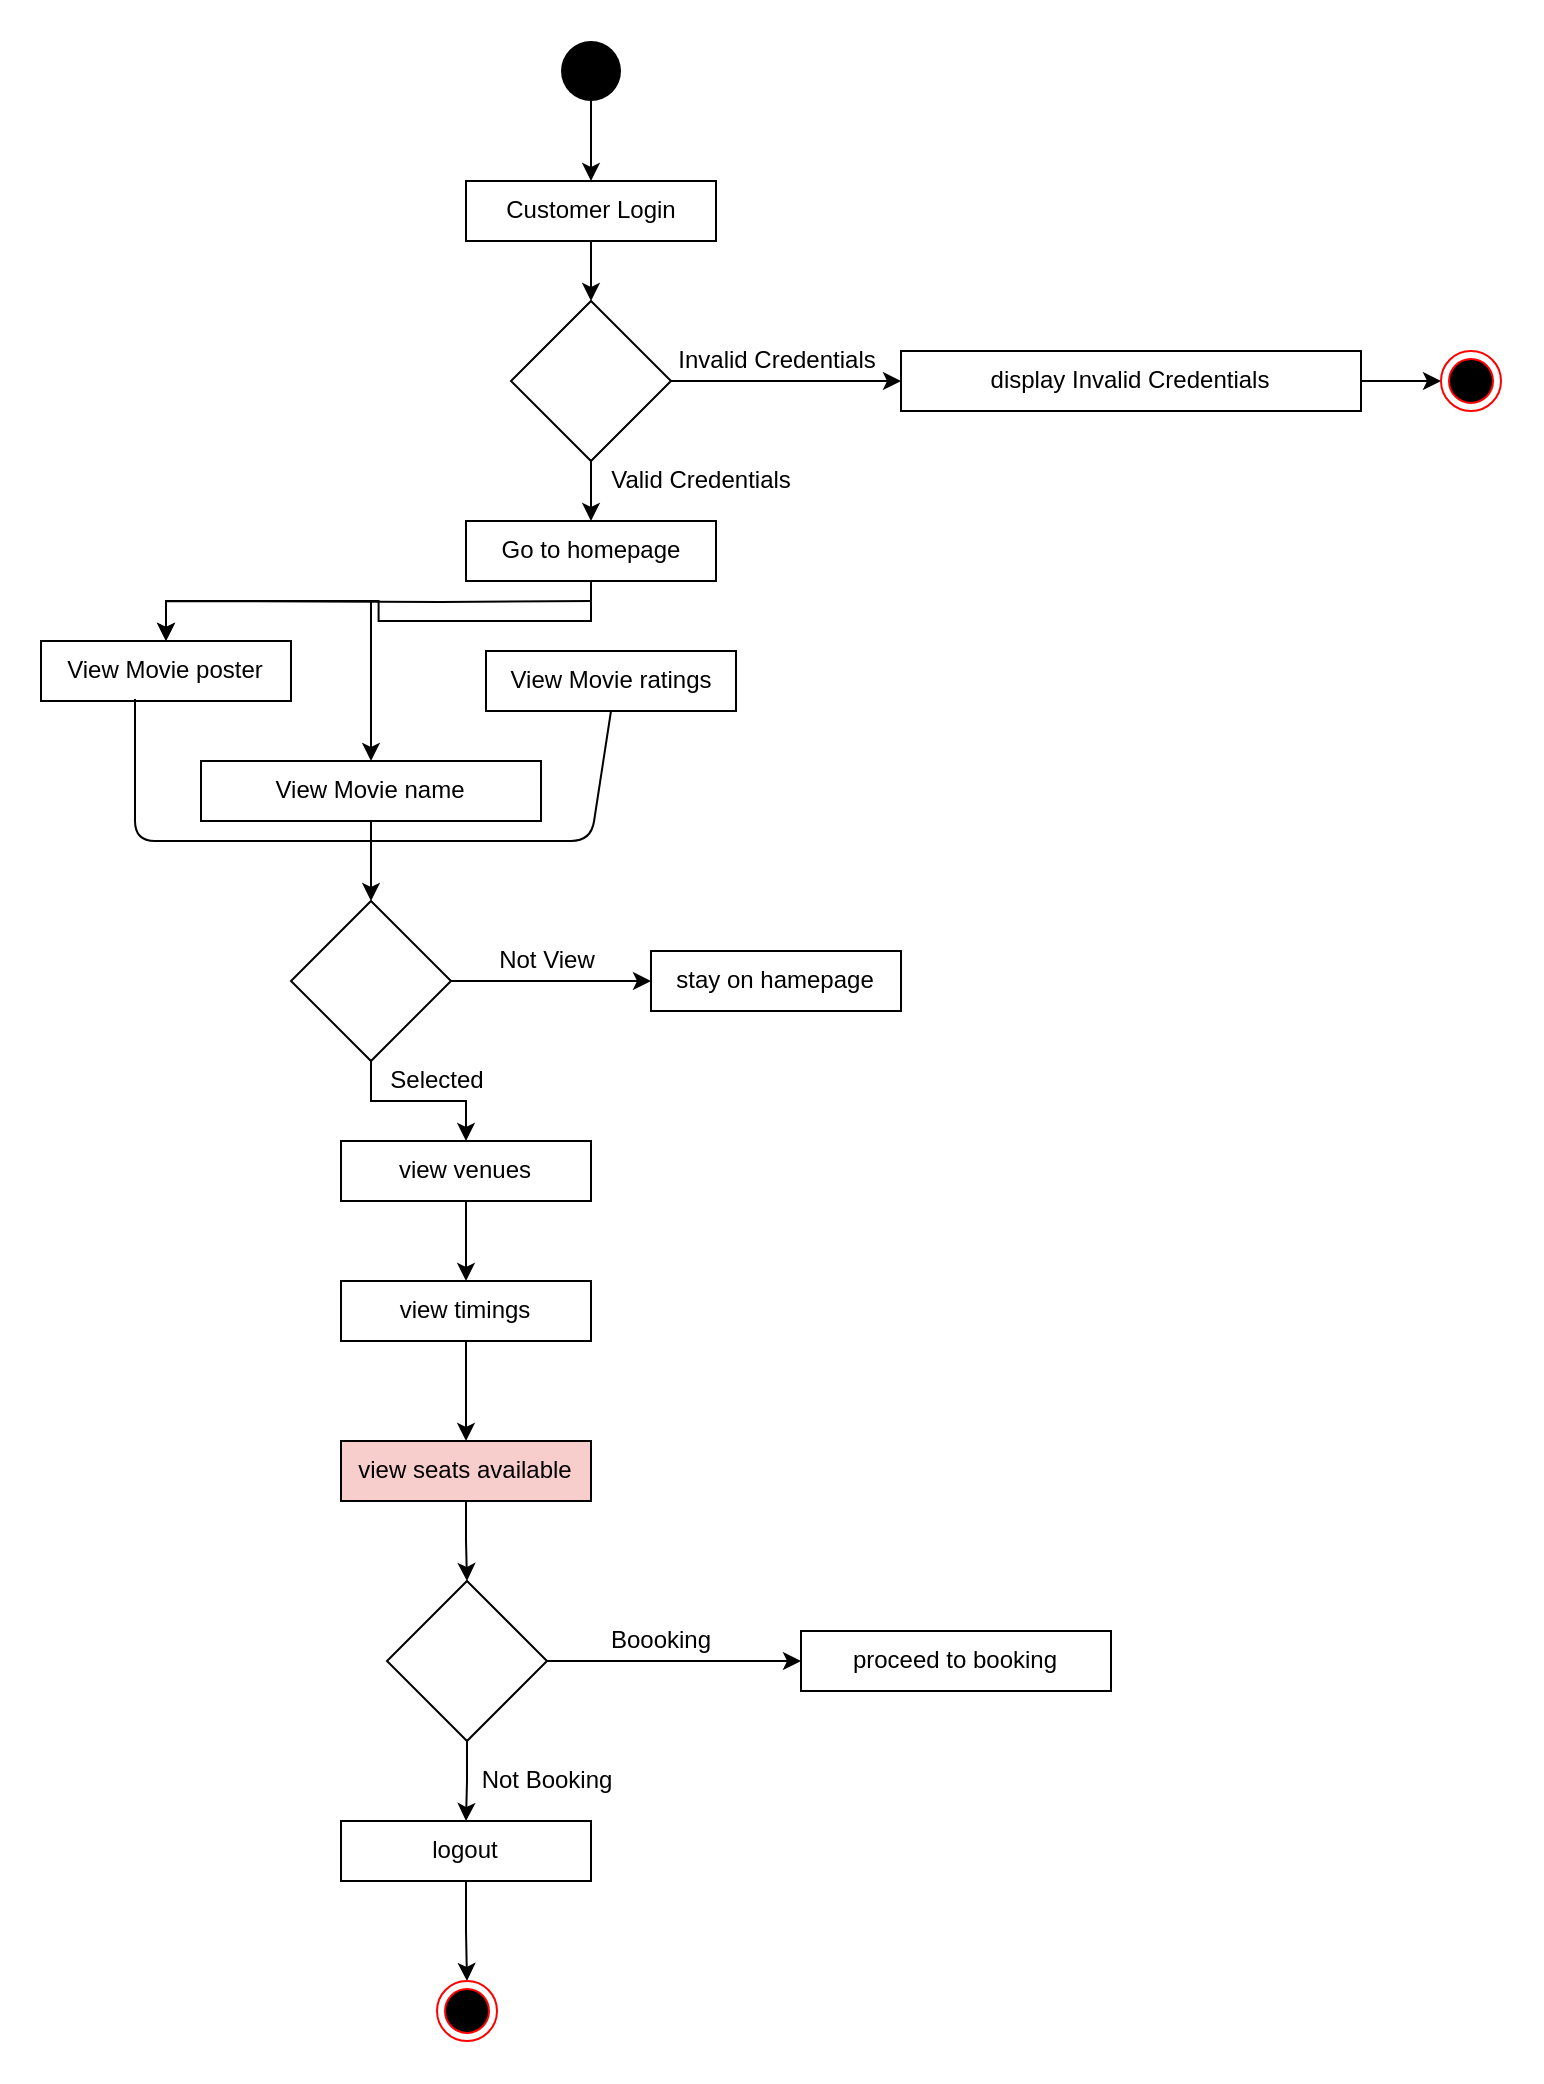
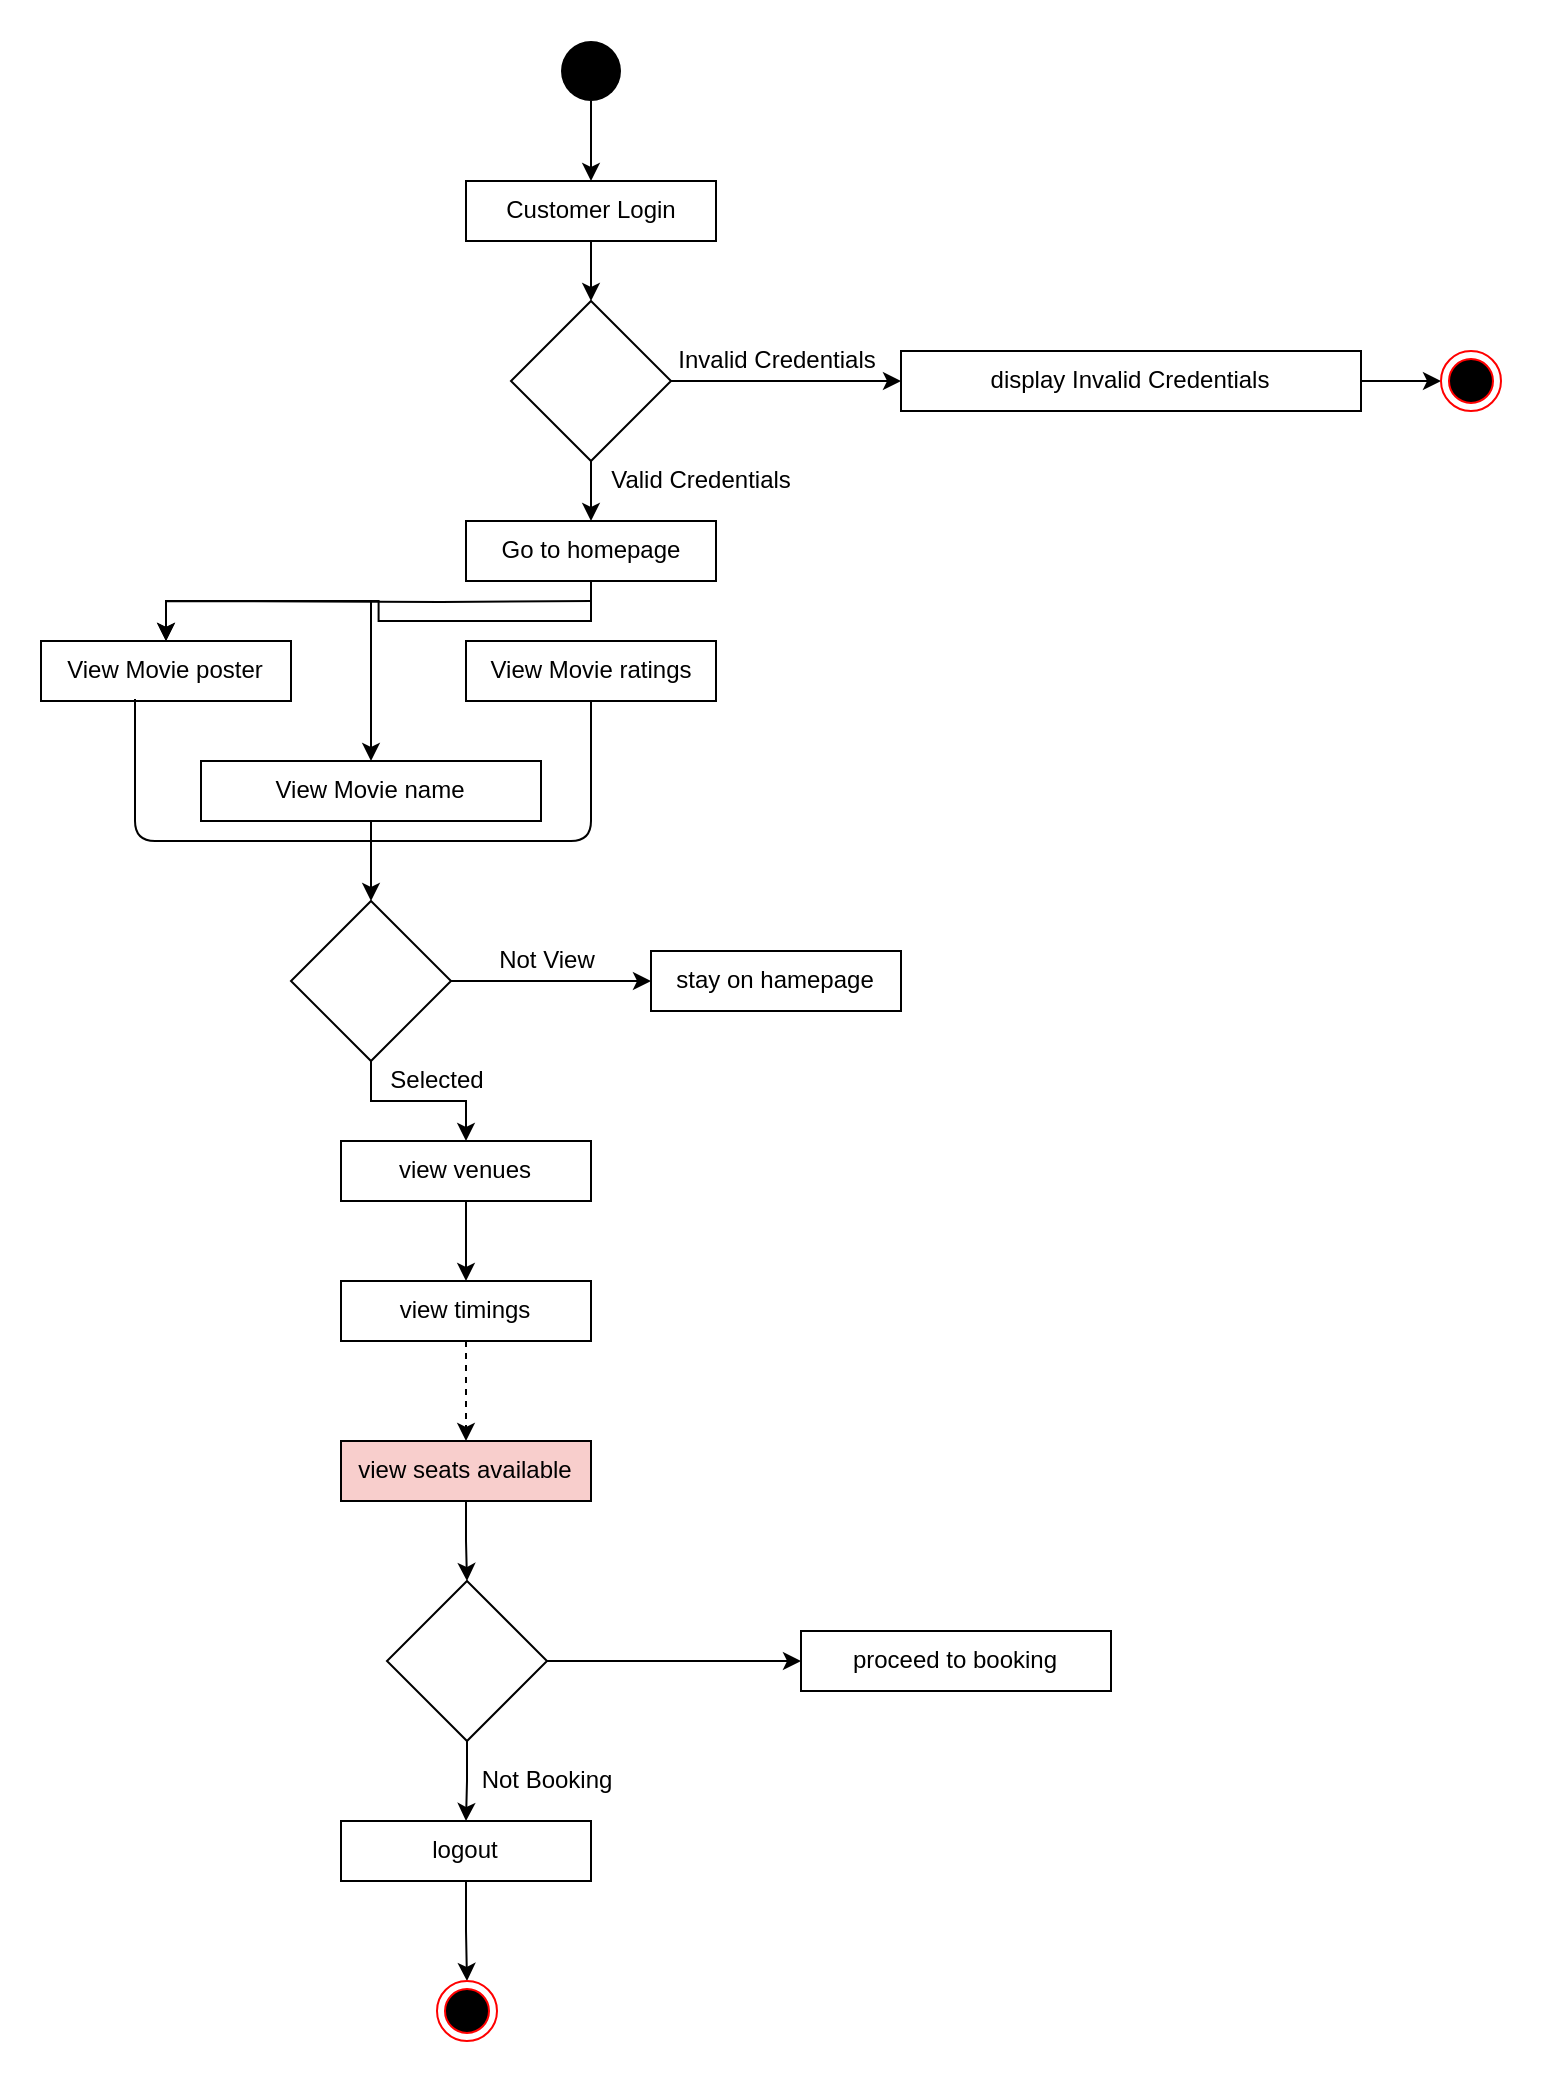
(611, 681) -> (591, 671)
(466, 1385) -> (466, 1385)
(661, 1641) -> none
